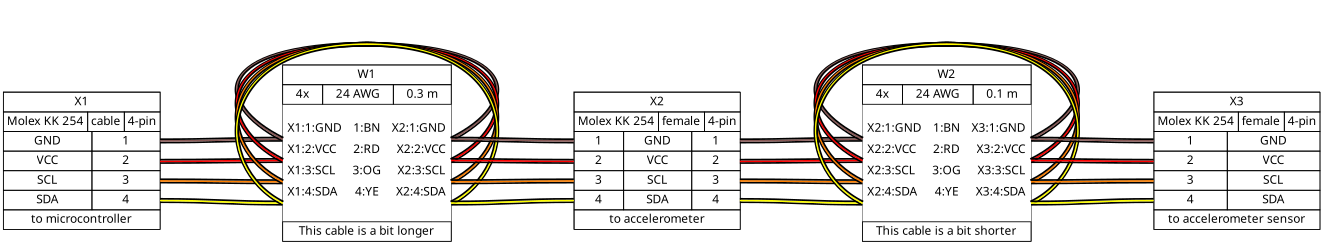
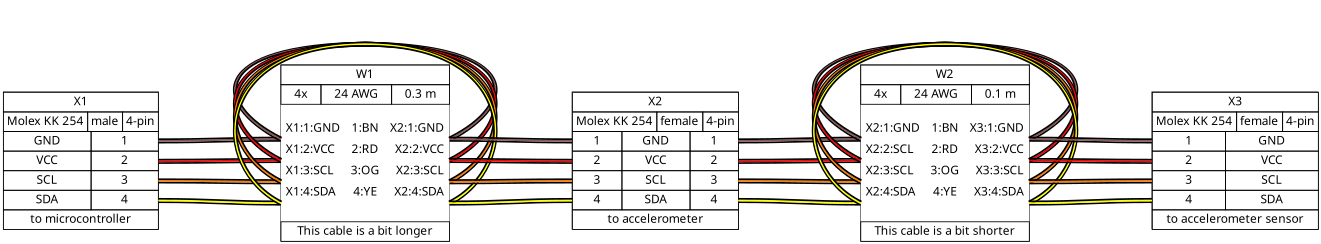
(106, 121) -> (105, 121)
(891, 149) -> (888, 149)
